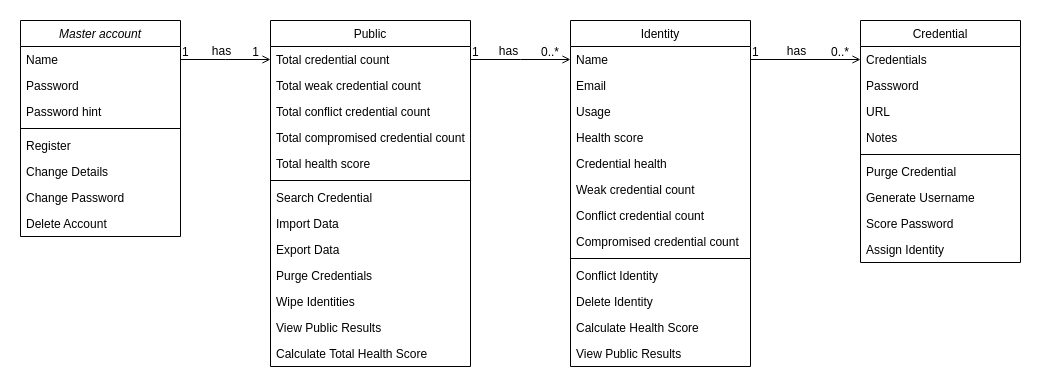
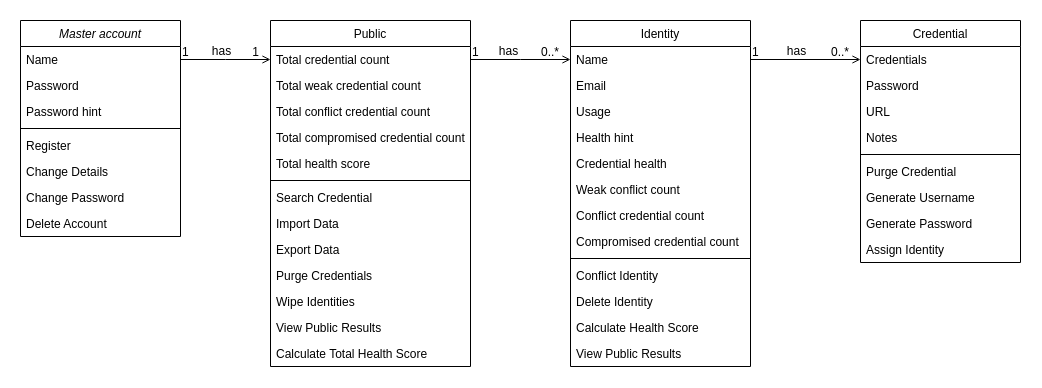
(613, 138) -> (608, 138)
(640, 190) -> (634, 190)
(911, 224) -> (922, 224)
